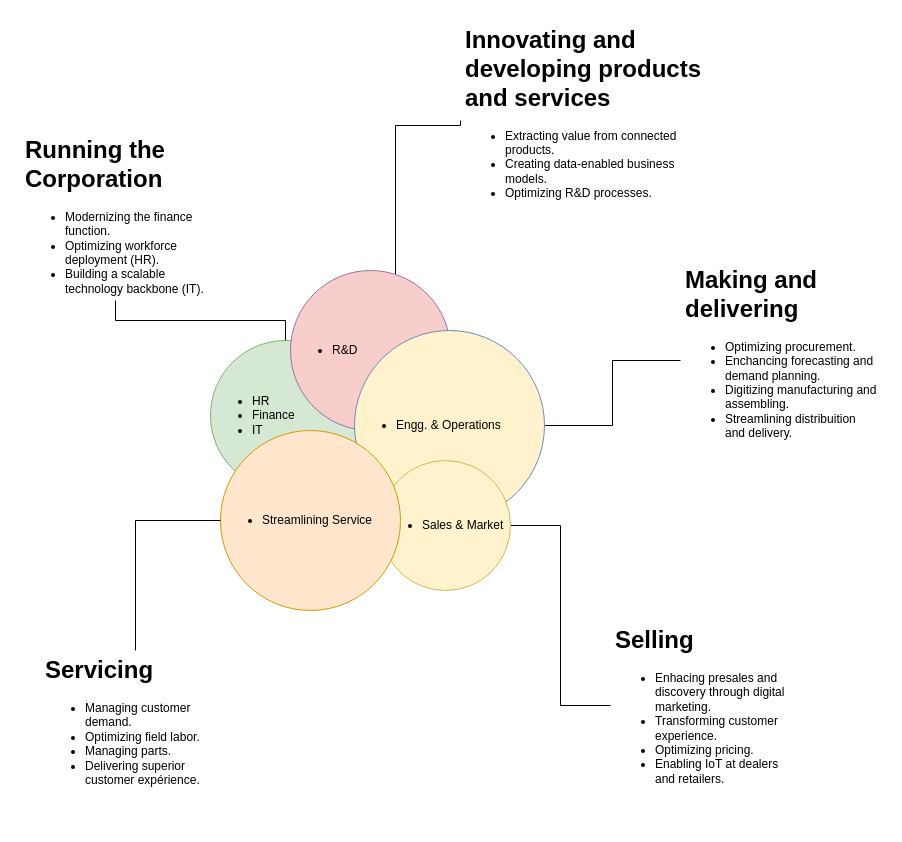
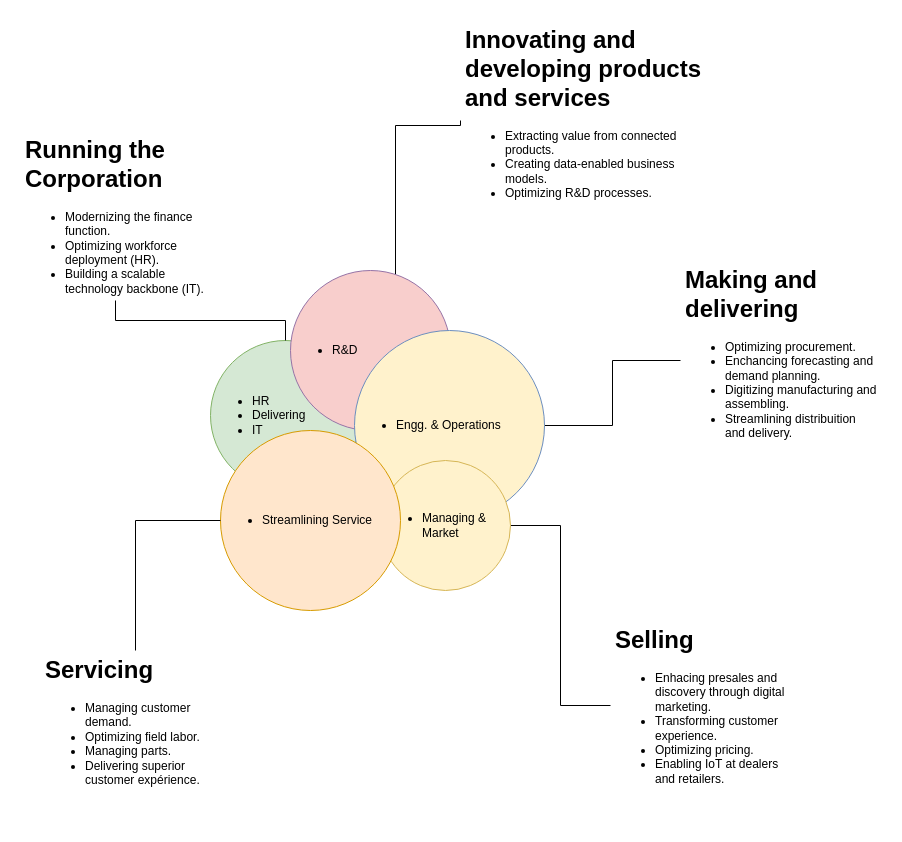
(234, 416) -> (241, 416)
(425, 526) -> (435, 526)
